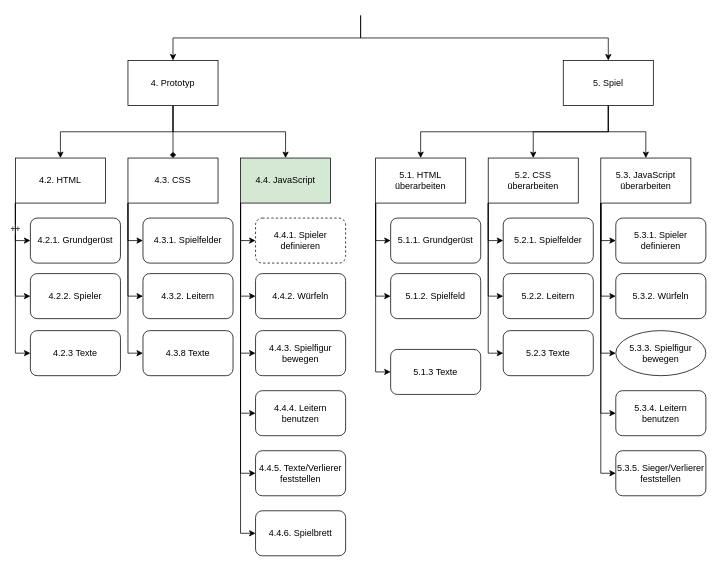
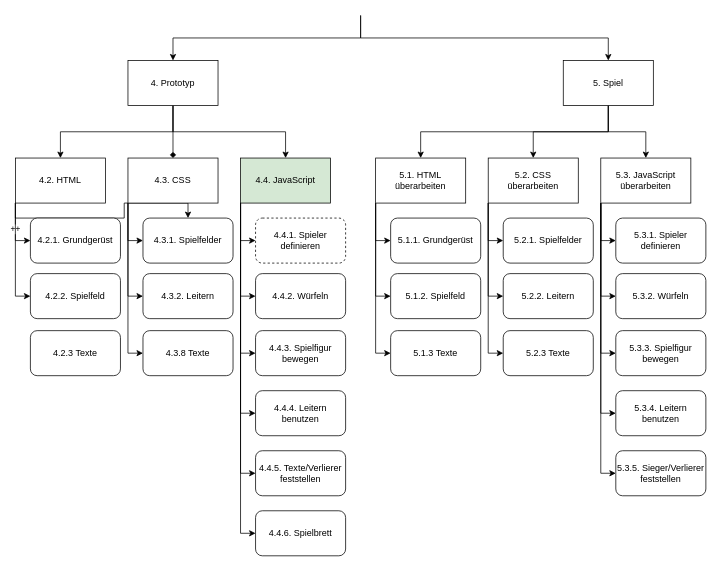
(75, 296) -> (75, 296)
(15, 330) -> (124, 211)
(660, 353) -> (660, 353)
(435, 372) -> (435, 353)
